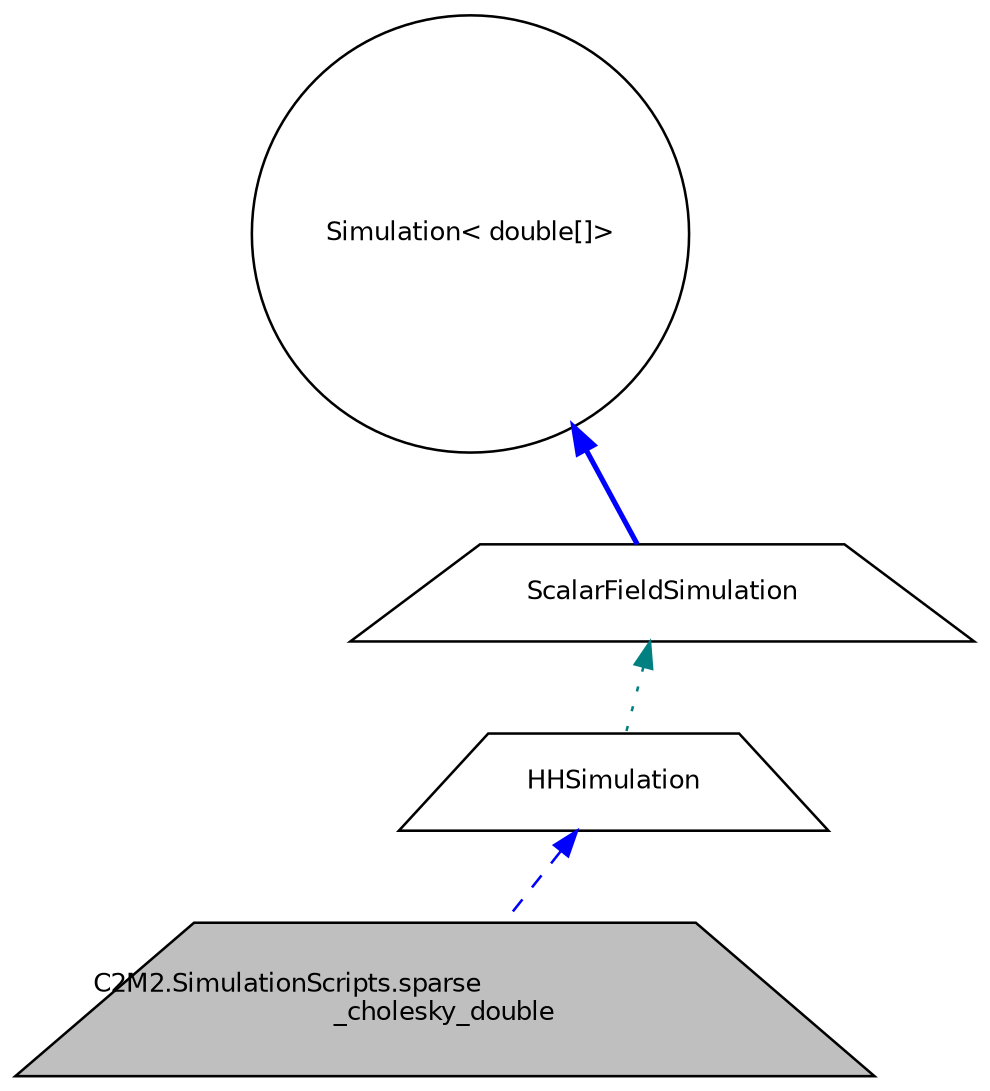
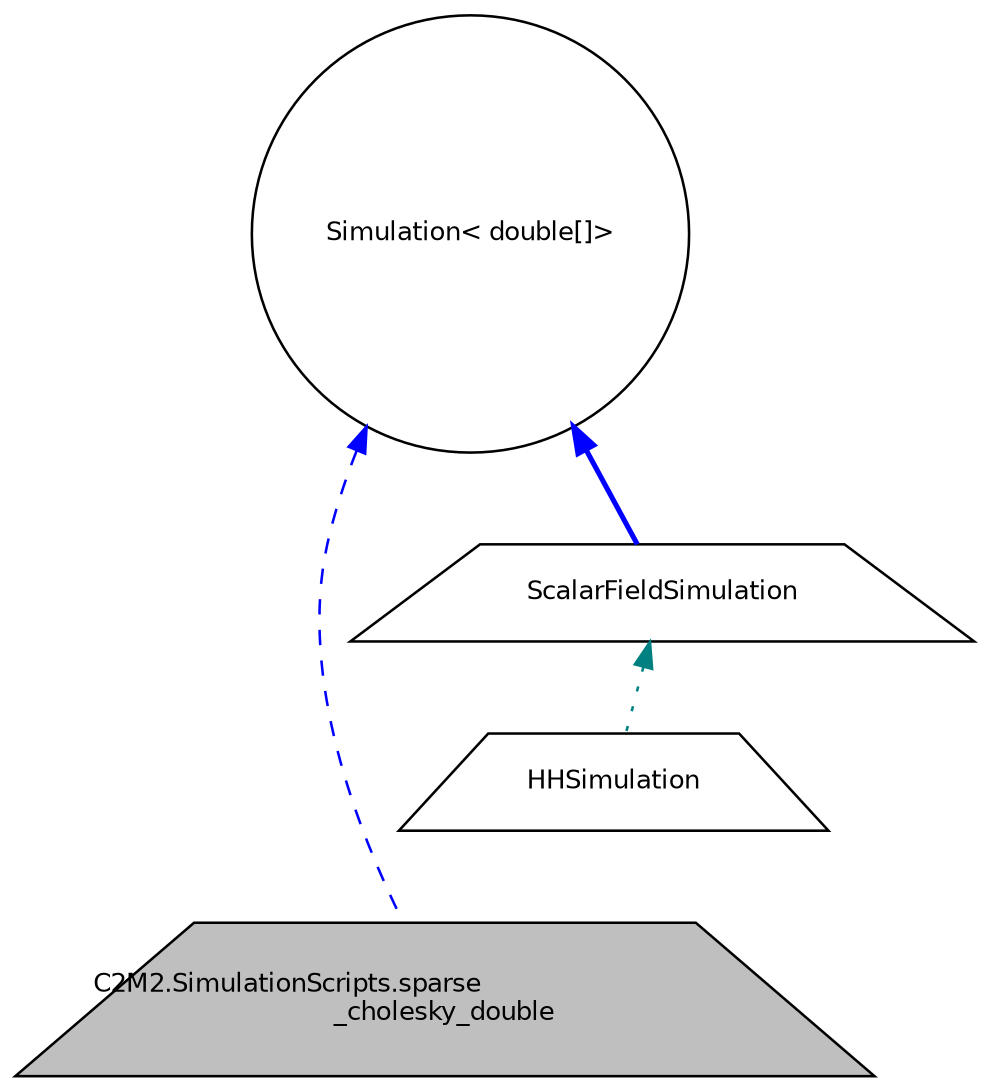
(532, 887) -> (325, 691)
